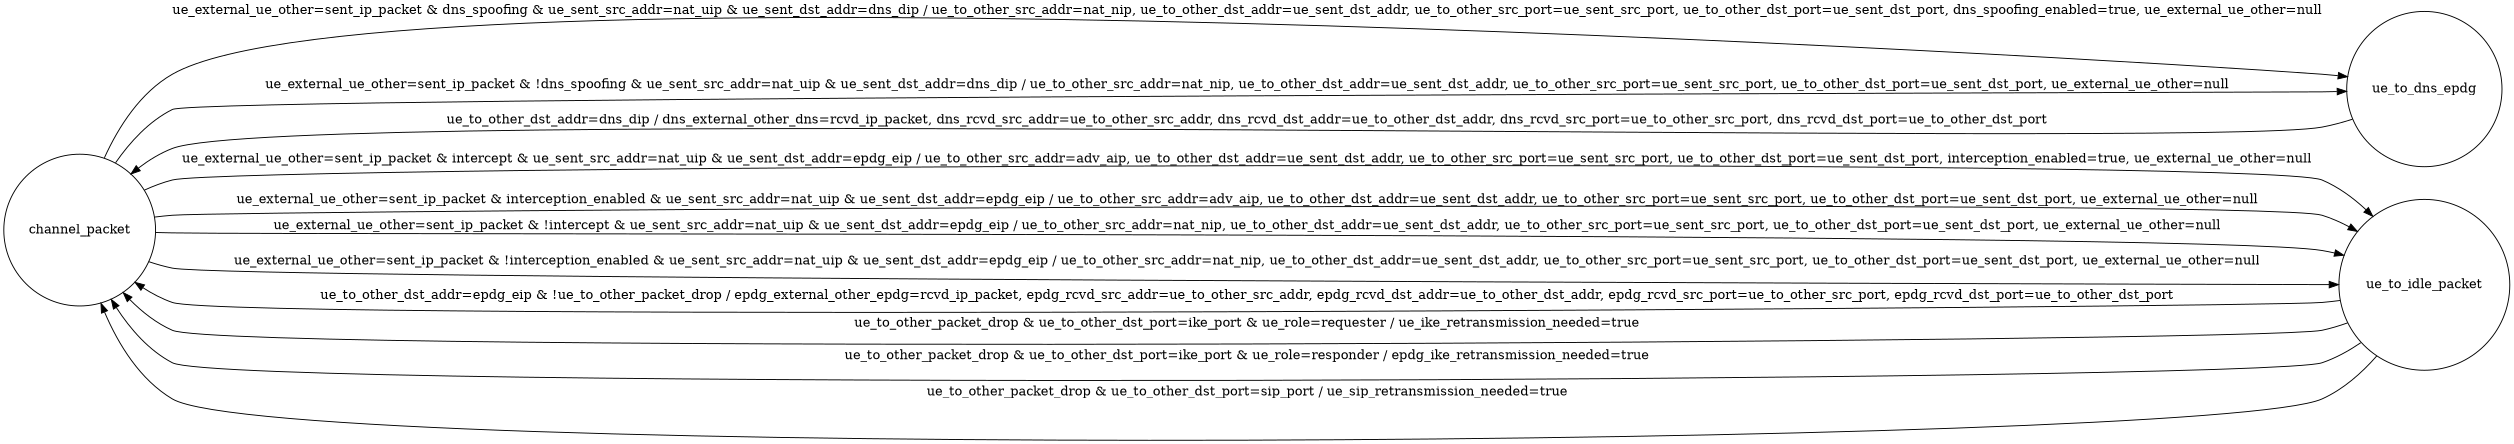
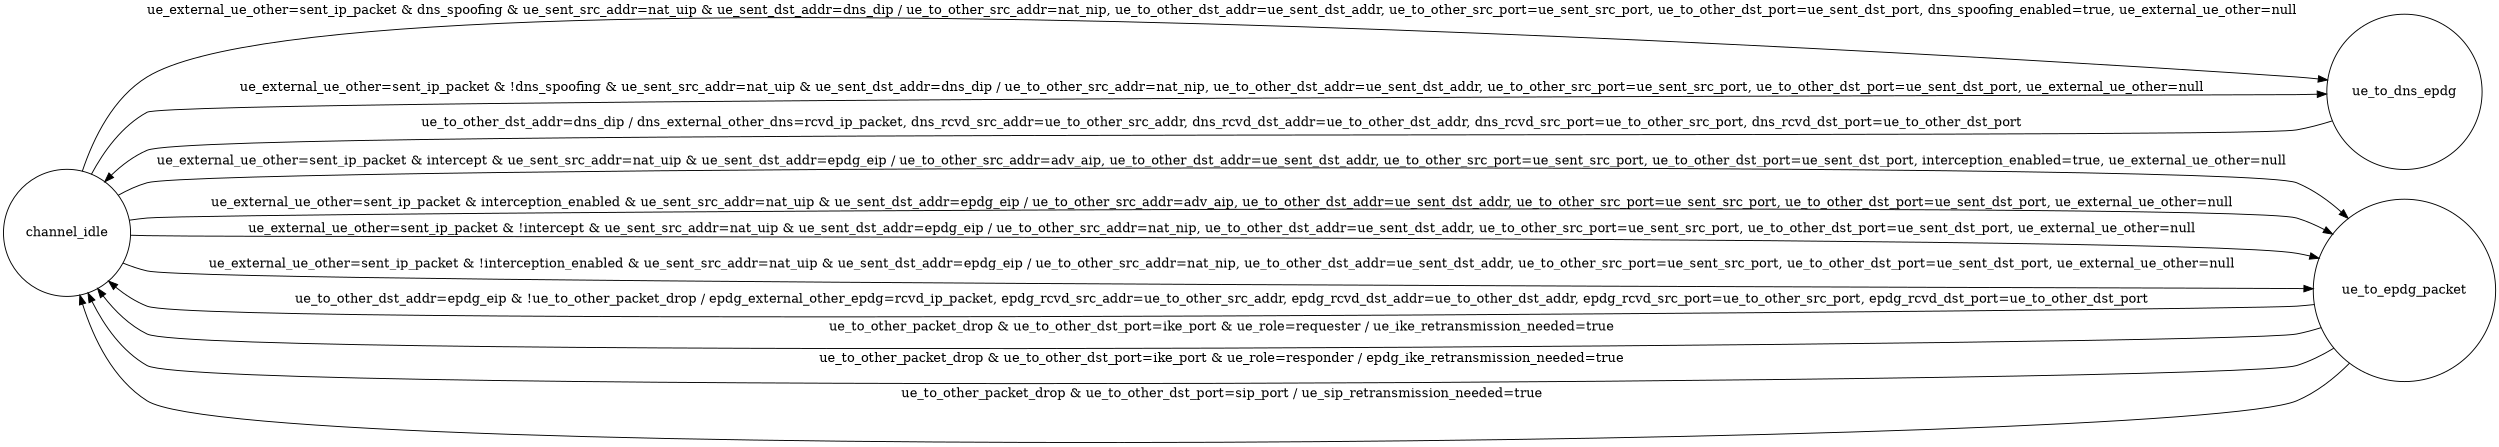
(80, 230) -> (67, 233)
(2424, 285) -> (2404, 290)
